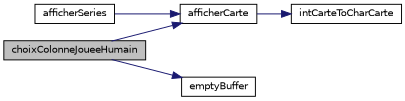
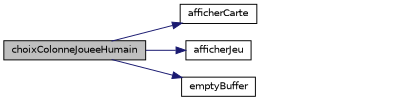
(75, 14) -> none
(346, 14) -> none
none -> (218, 50)
